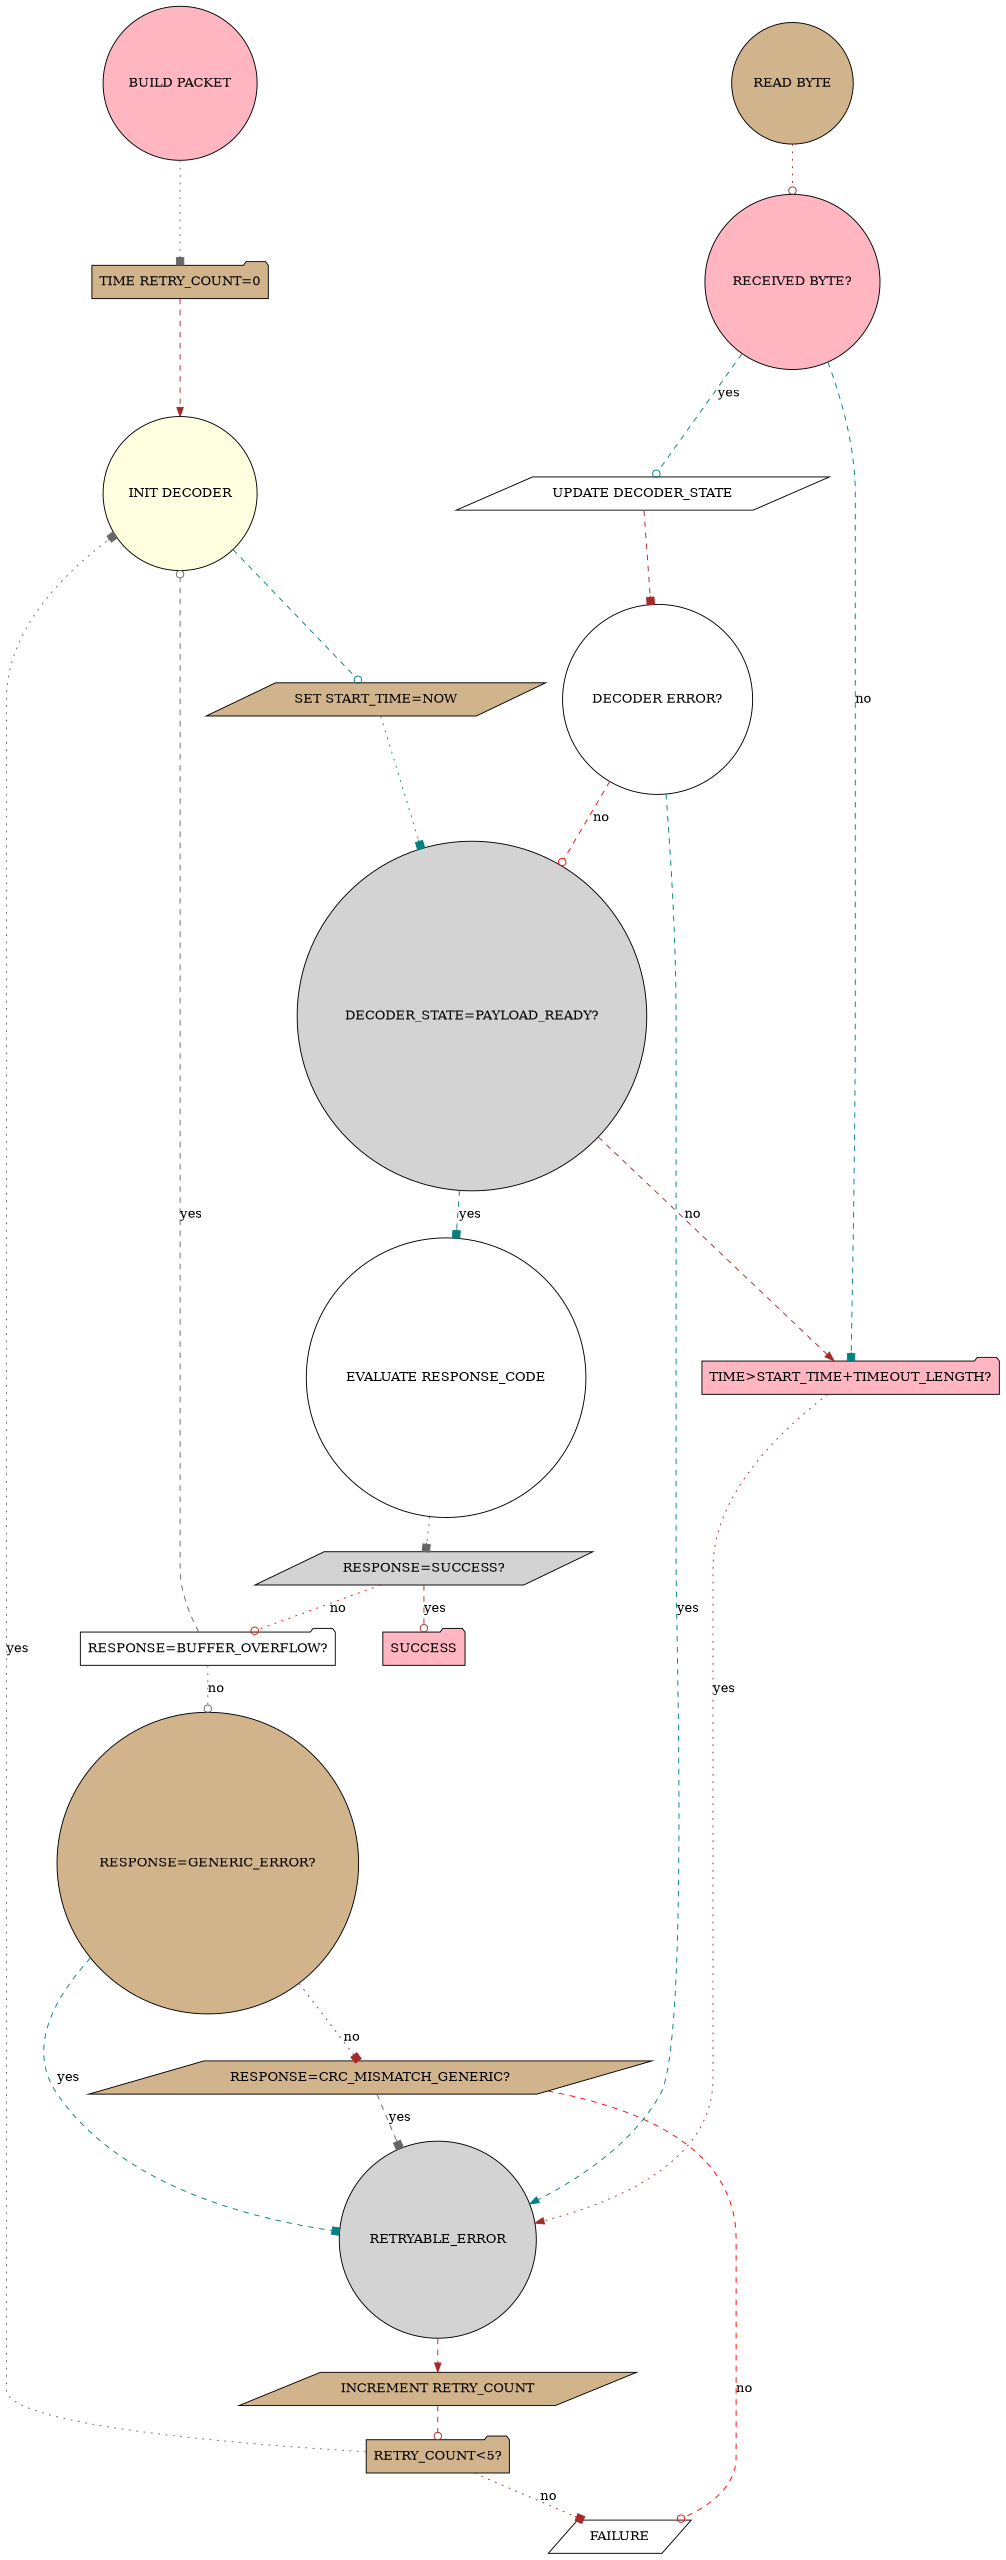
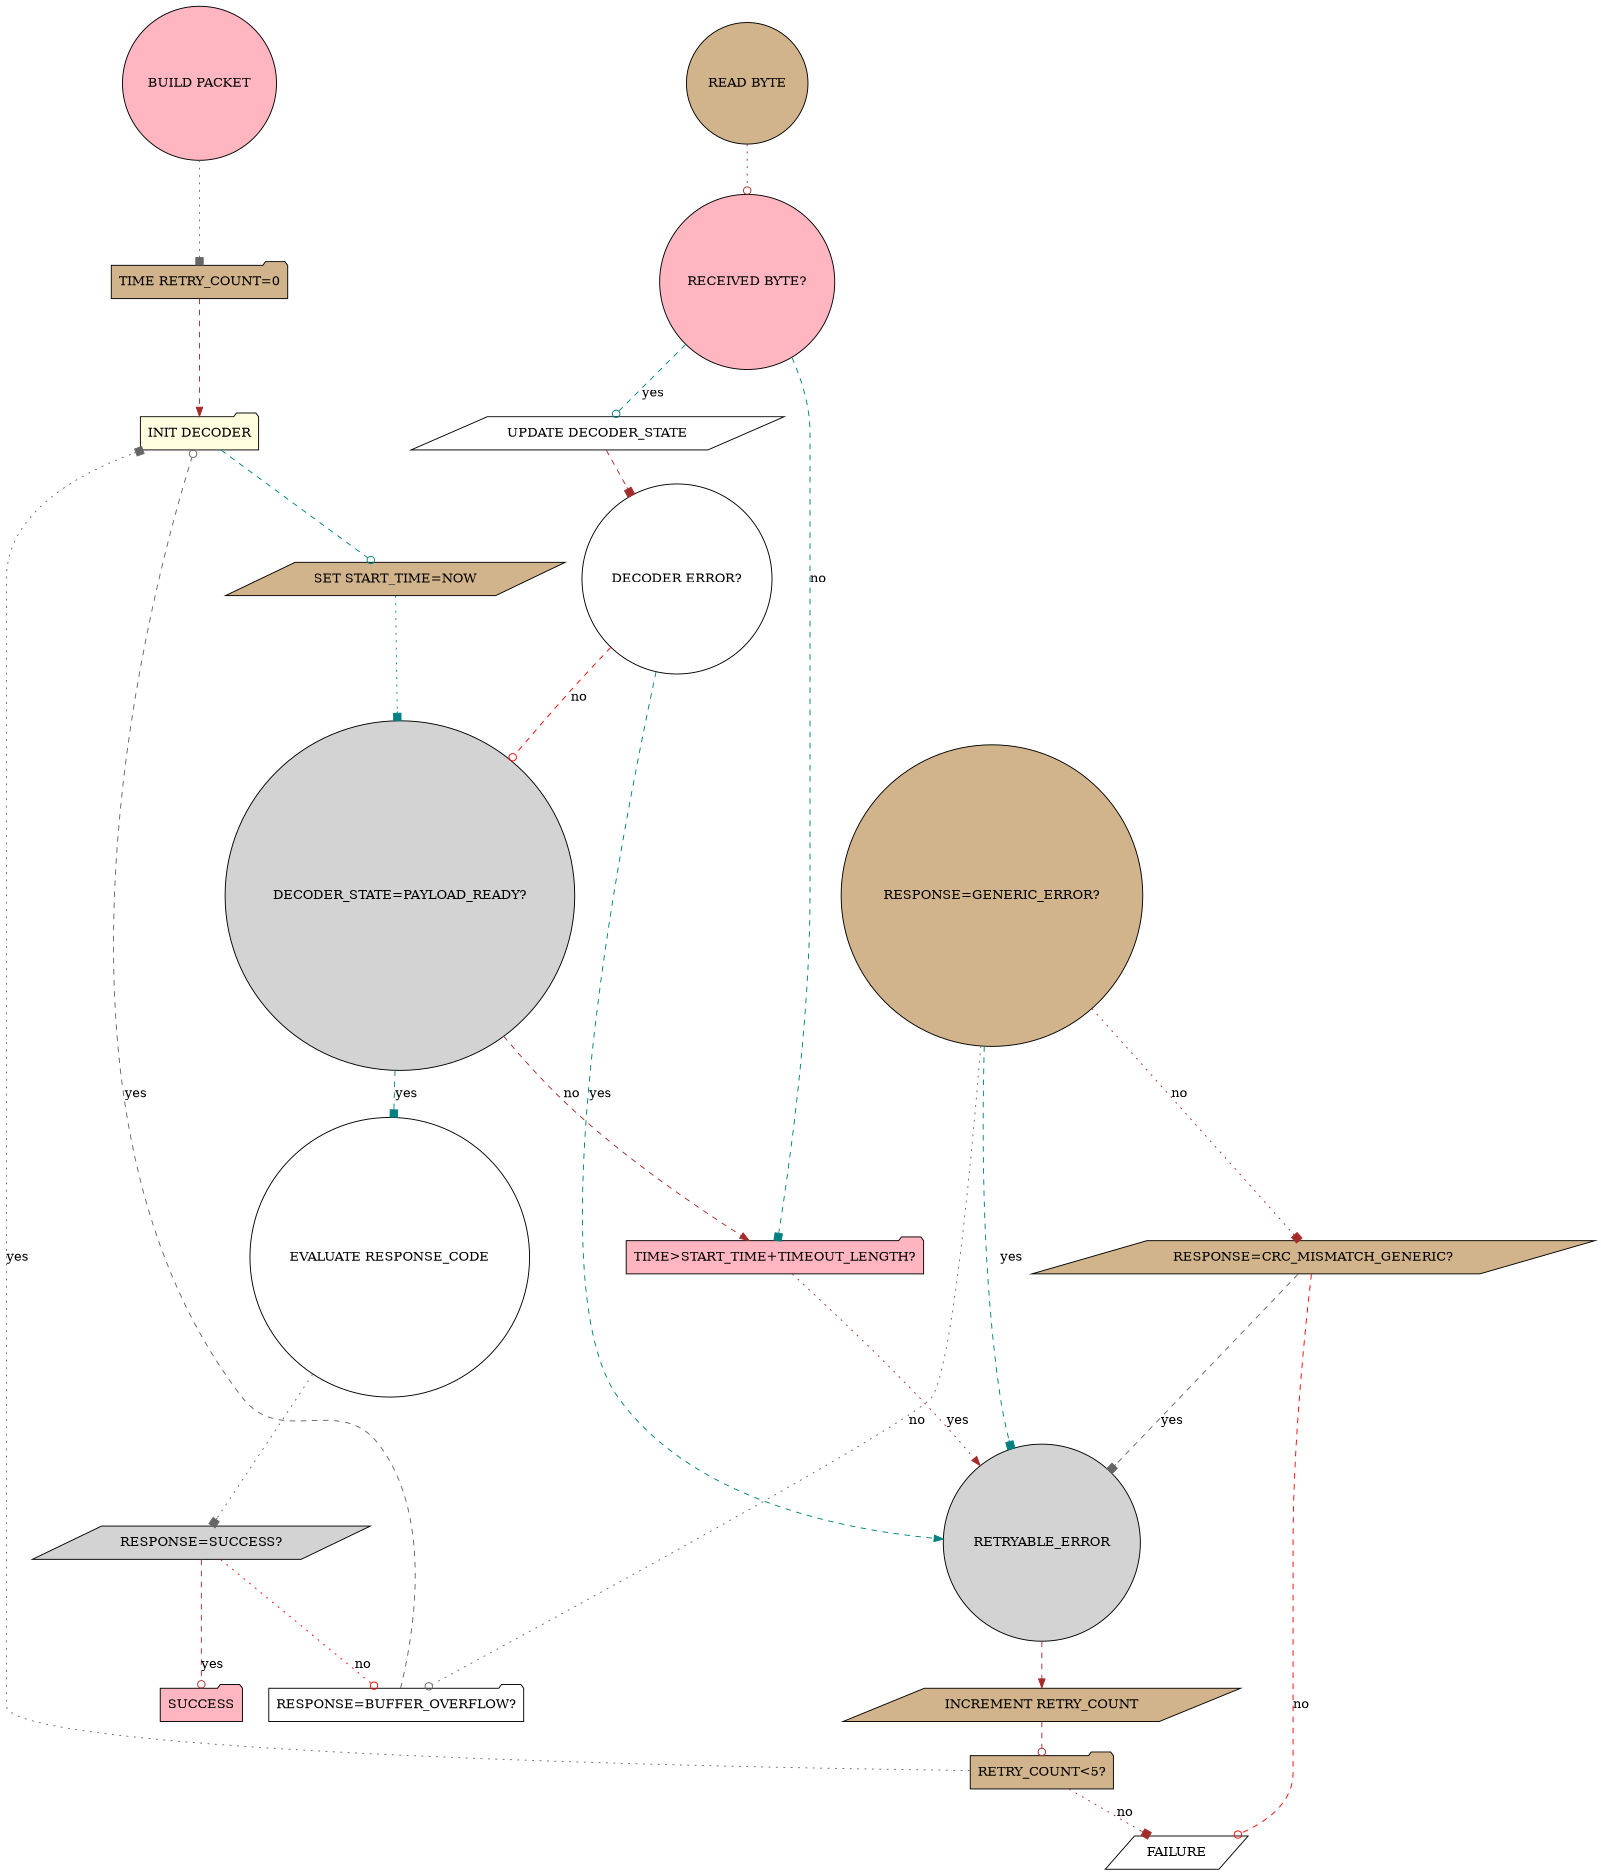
(180, 493) -> (200, 433)
(208, 1685) -> (839, 1458)
